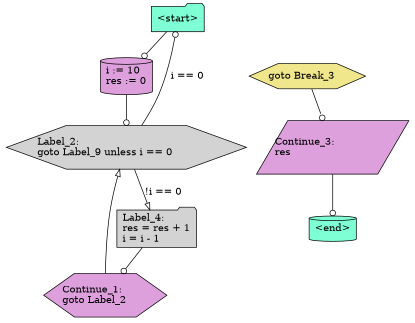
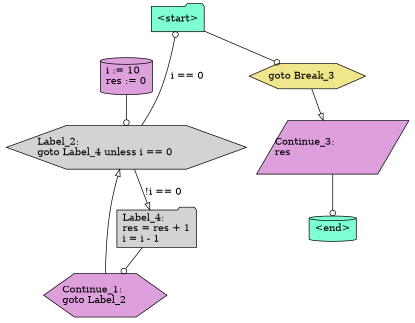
(157, 43) -> (239, 46)
(316, 101) -> (316, 101)
(126, 147) -> (126, 147)
